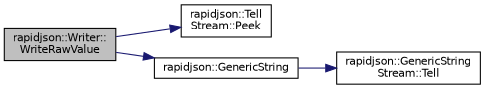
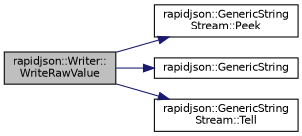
(226, 21) -> (226, 21)
(312, 68) -> (137, 90)
